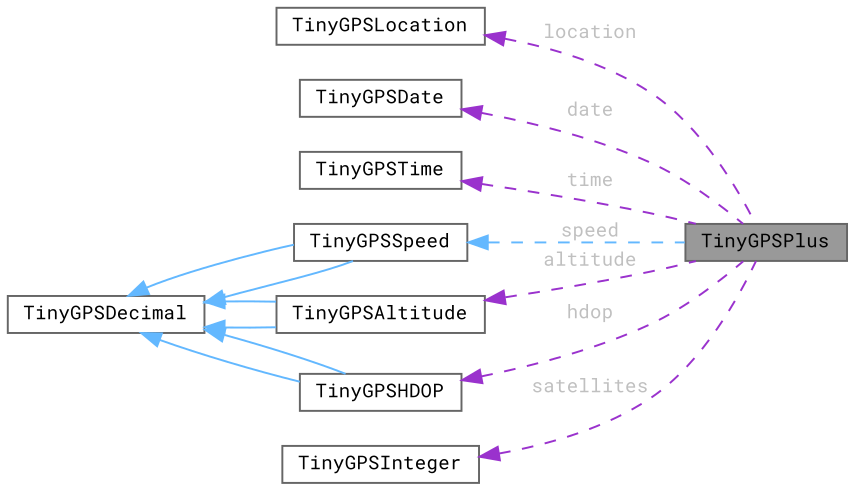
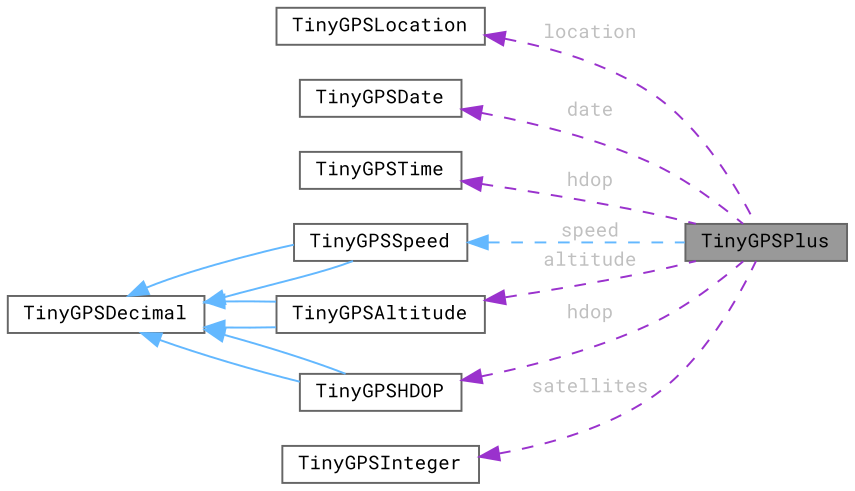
(585, 181) -> (585, 181)
